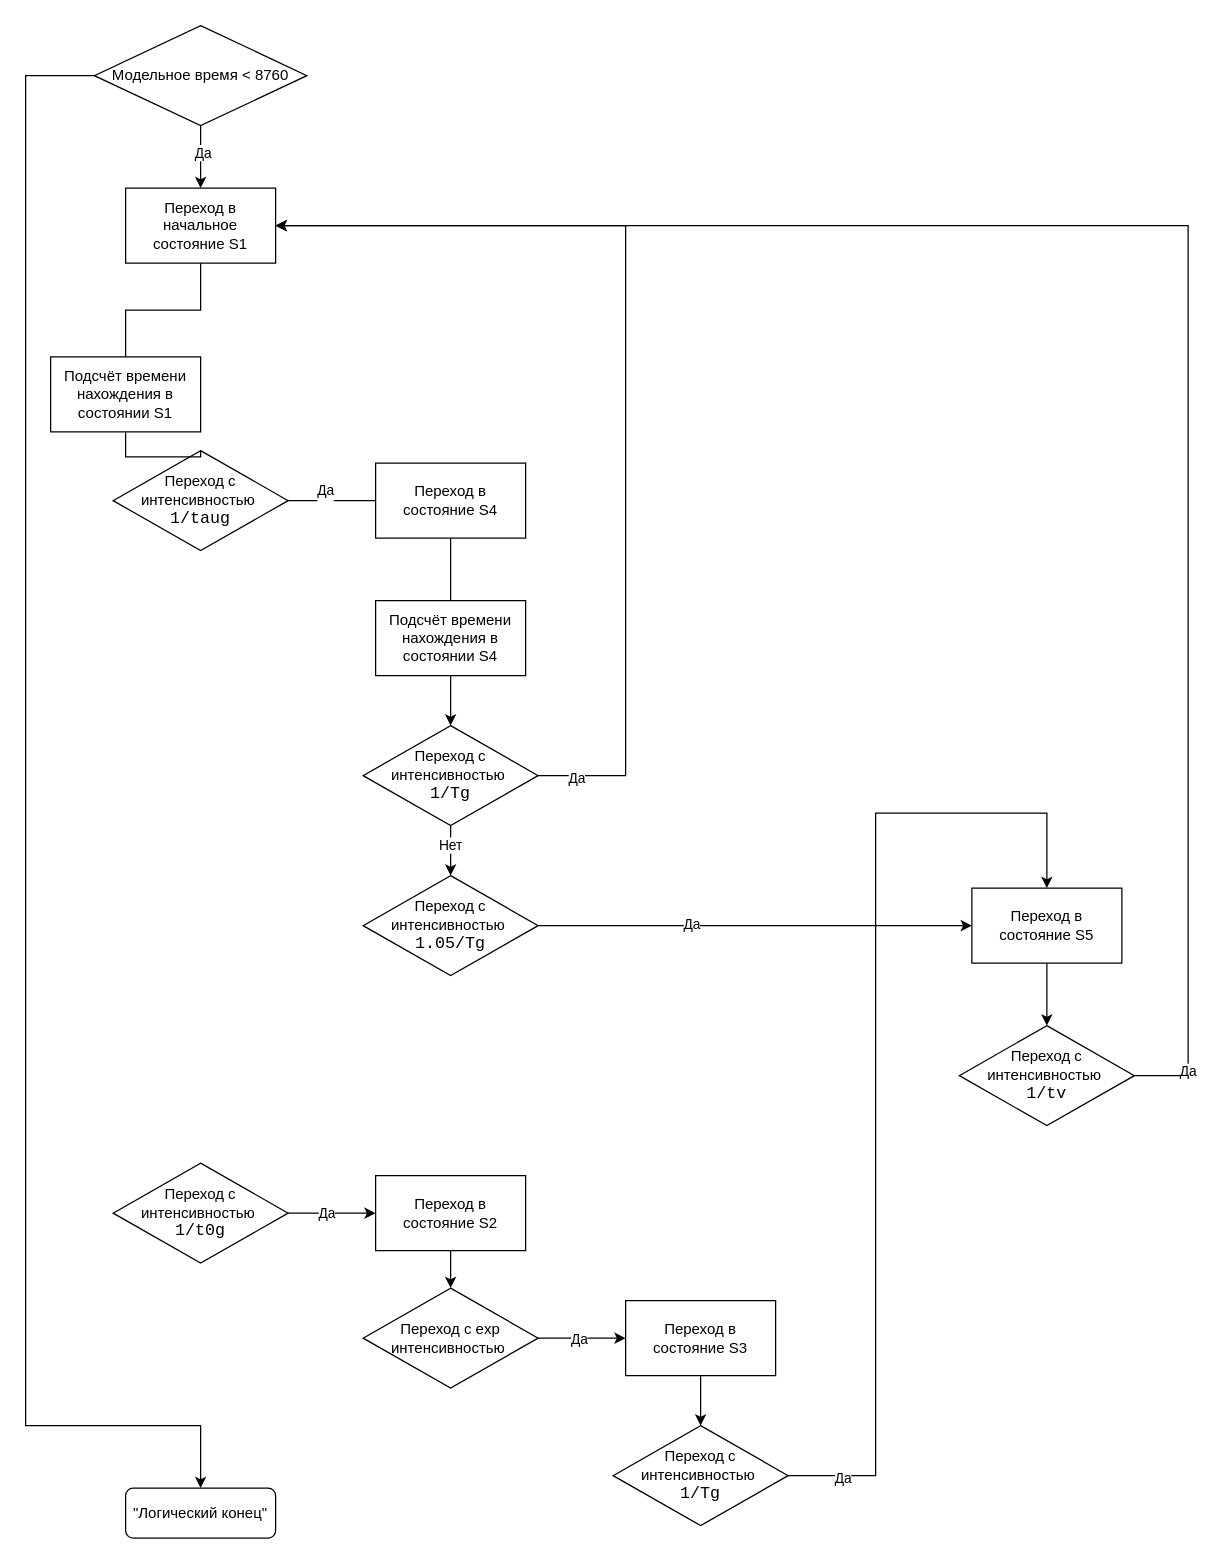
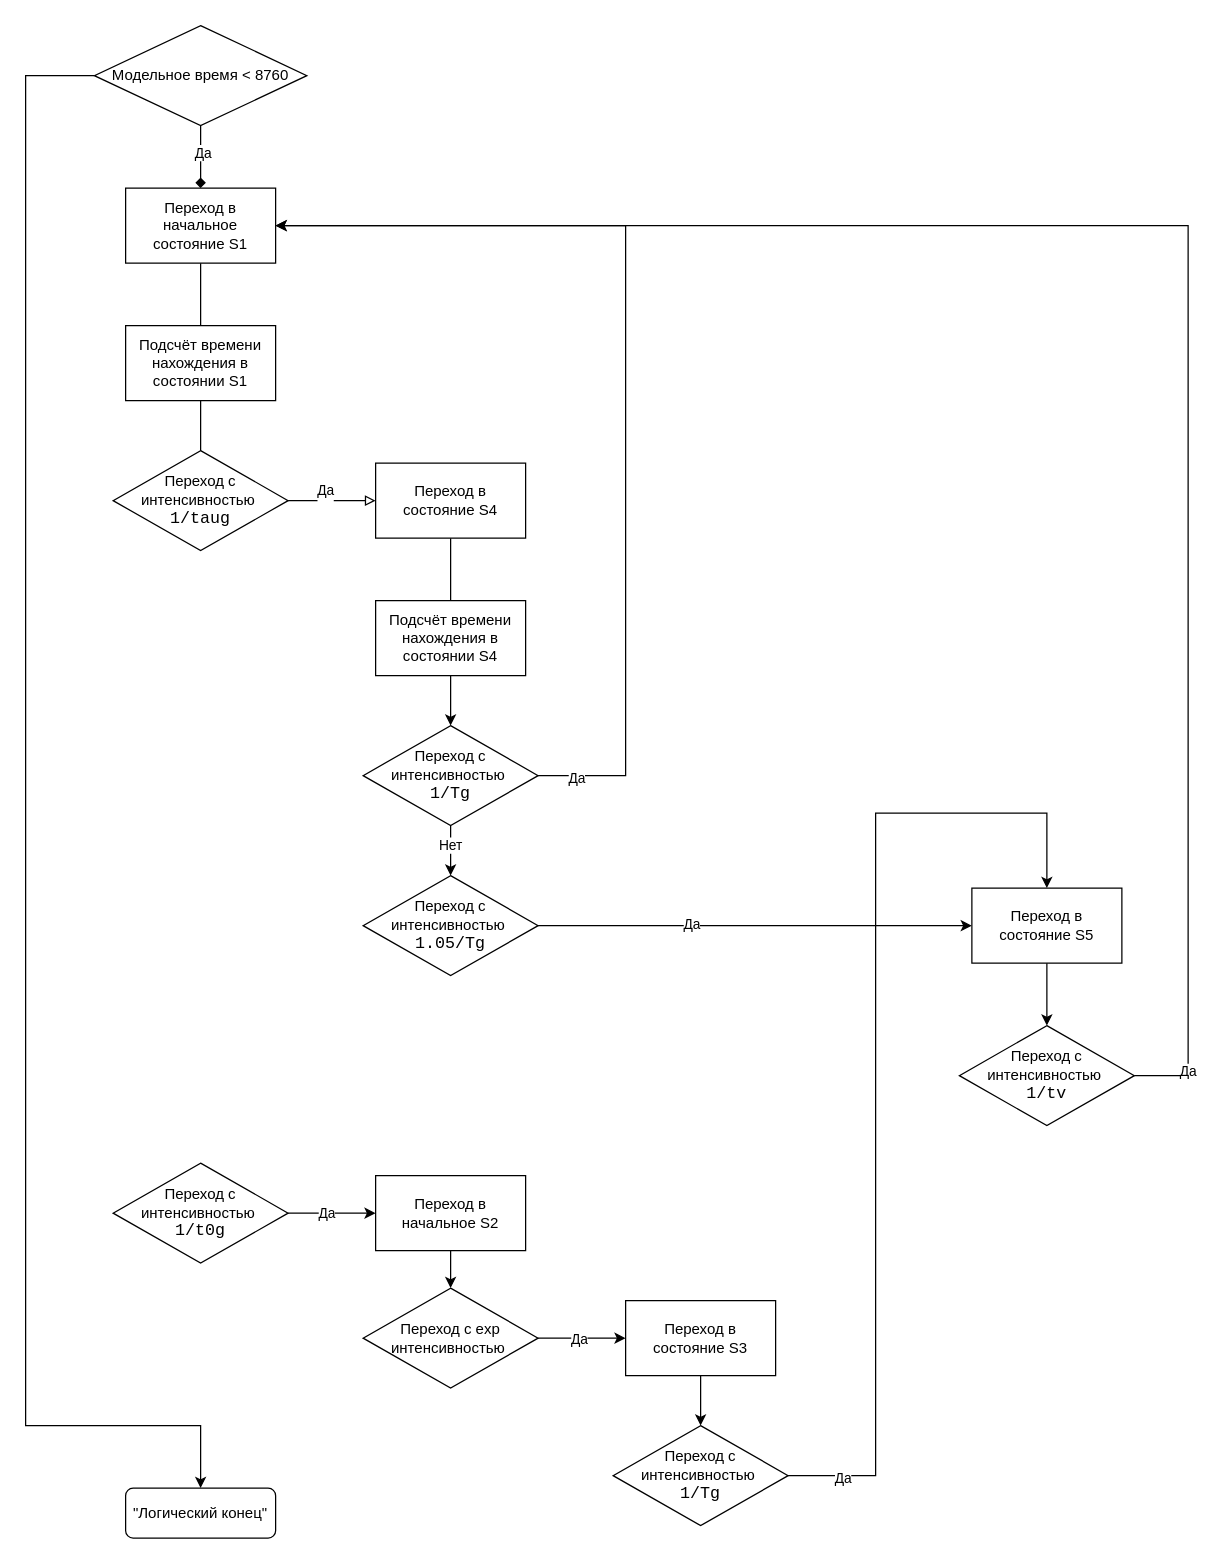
(201, 178) -> (201, 177)
(126, 394) -> (201, 363)
(368, 501) -> (364, 501)
(451, 1213) -> (451, 1213)
